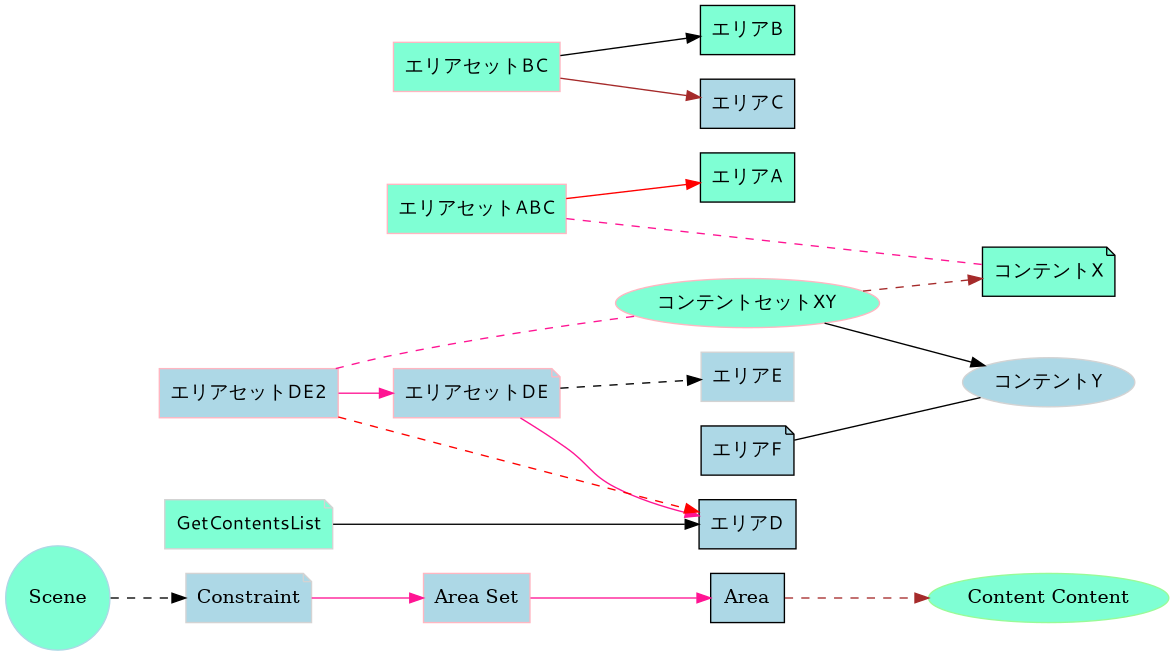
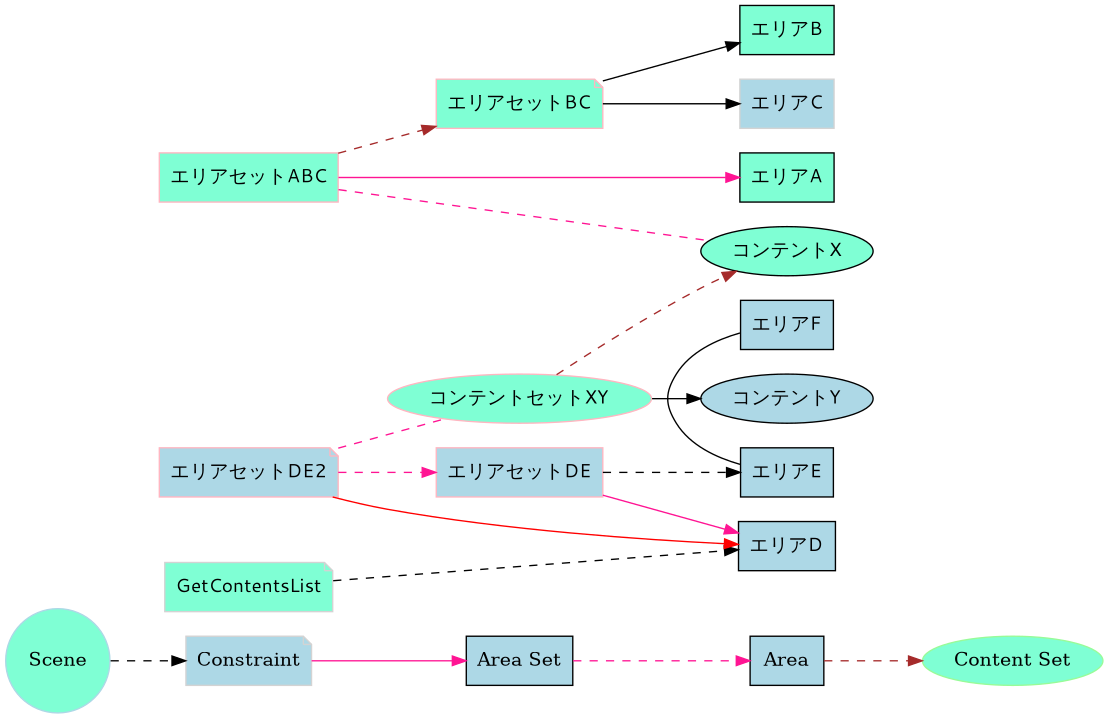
(477, 67) -> (520, 104)
(624, 87) -> (664, 104)
(748, 104) -> (787, 104)
none -> (380, 142)
(626, 192) -> (532, 177)
(1049, 272) -> (787, 251)
(748, 377) -> (787, 472)
(1049, 382) -> (787, 399)
(249, 393) -> (249, 472)
(359, 393) -> (380, 472)
(477, 393) -> (520, 472)
(887, 419) -> (669, 388)
(748, 451) -> (787, 325)
(512, 463) -> (527, 529)
(509, 524) -> (529, 566)
(477, 598) -> (520, 661)
(614, 598) -> (654, 661)
(1049, 598) -> (1013, 661)
